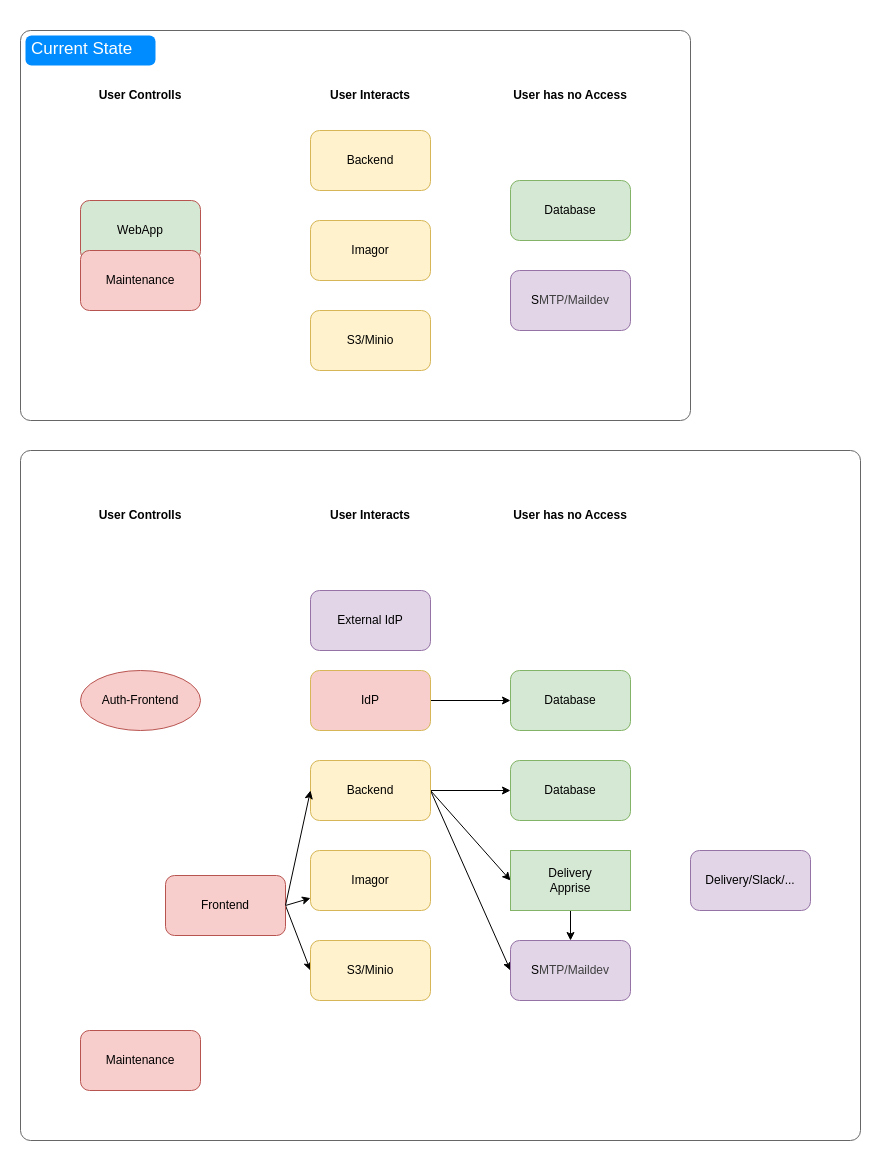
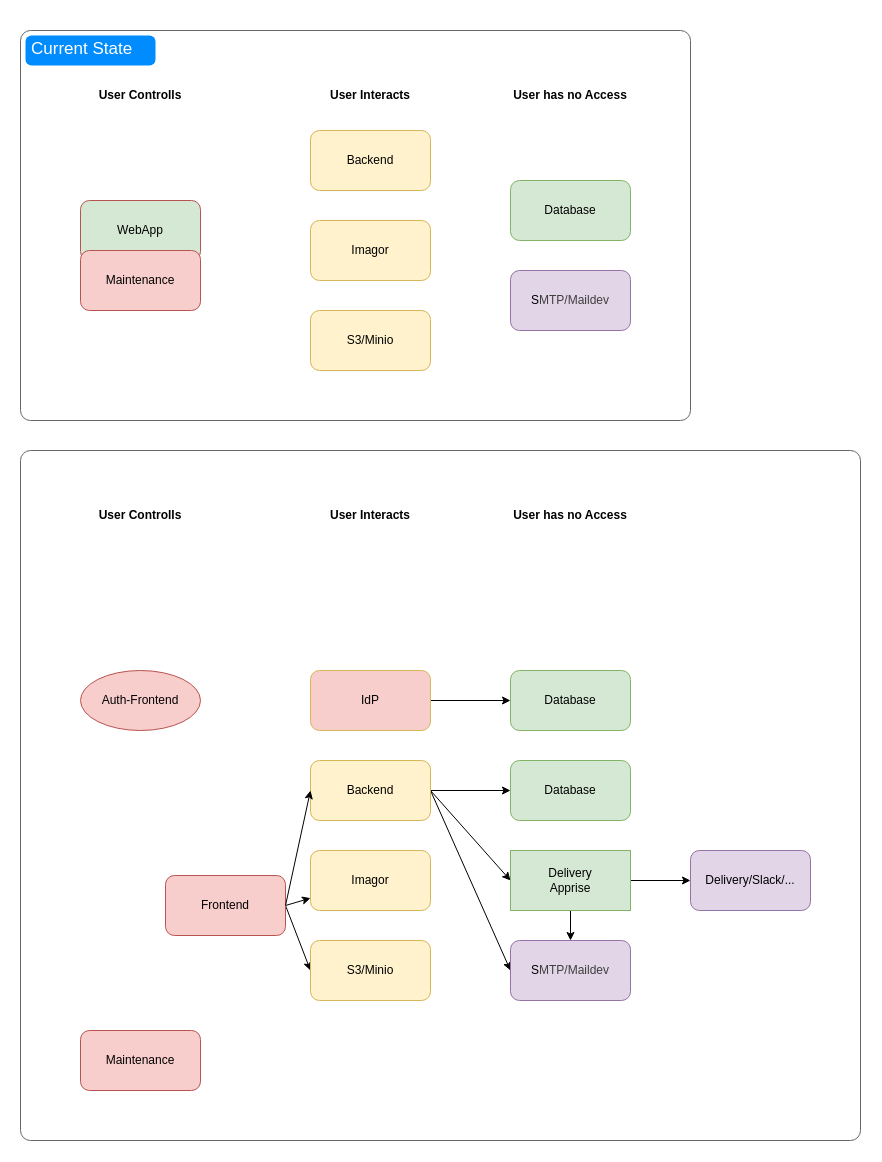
(371, 621) -> none
none -> (657, 881)
